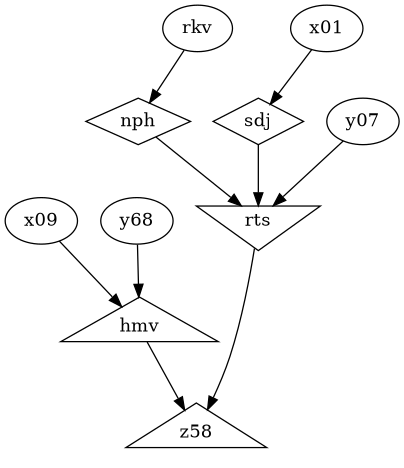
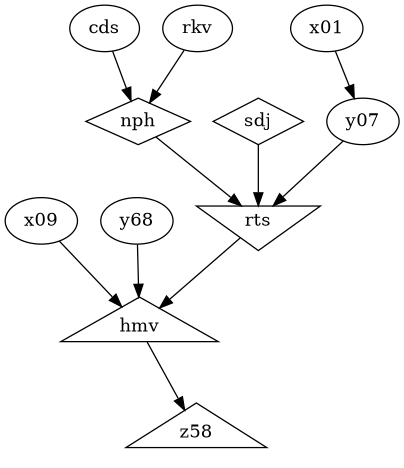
none -> (105, 28)
(295, 72) -> (342, 69)
(239, 325) -> (205, 268)
